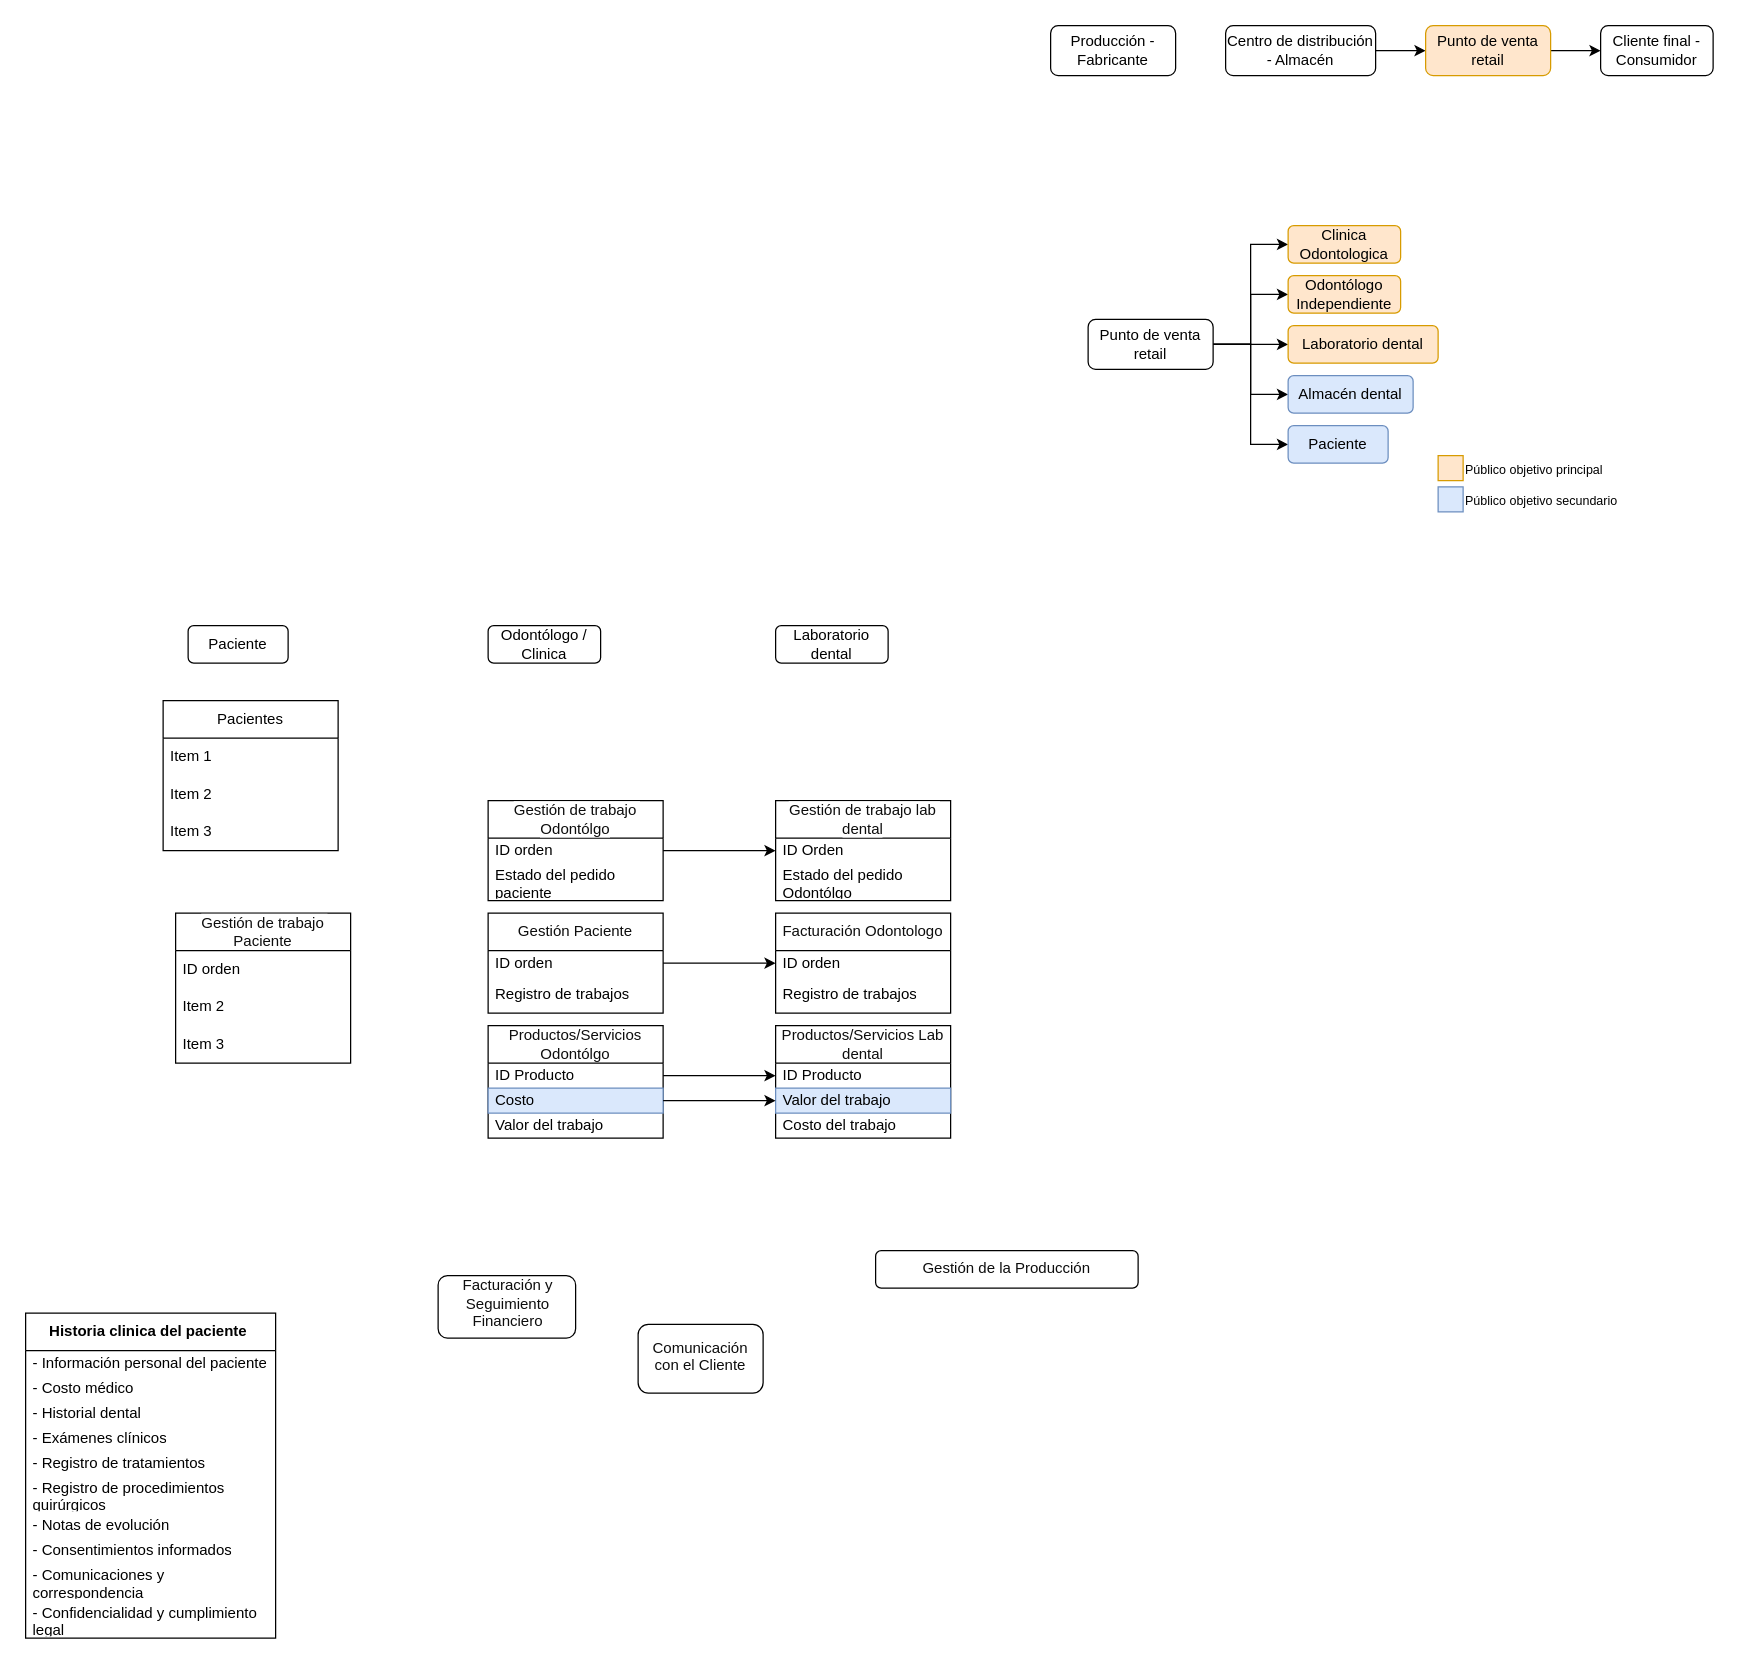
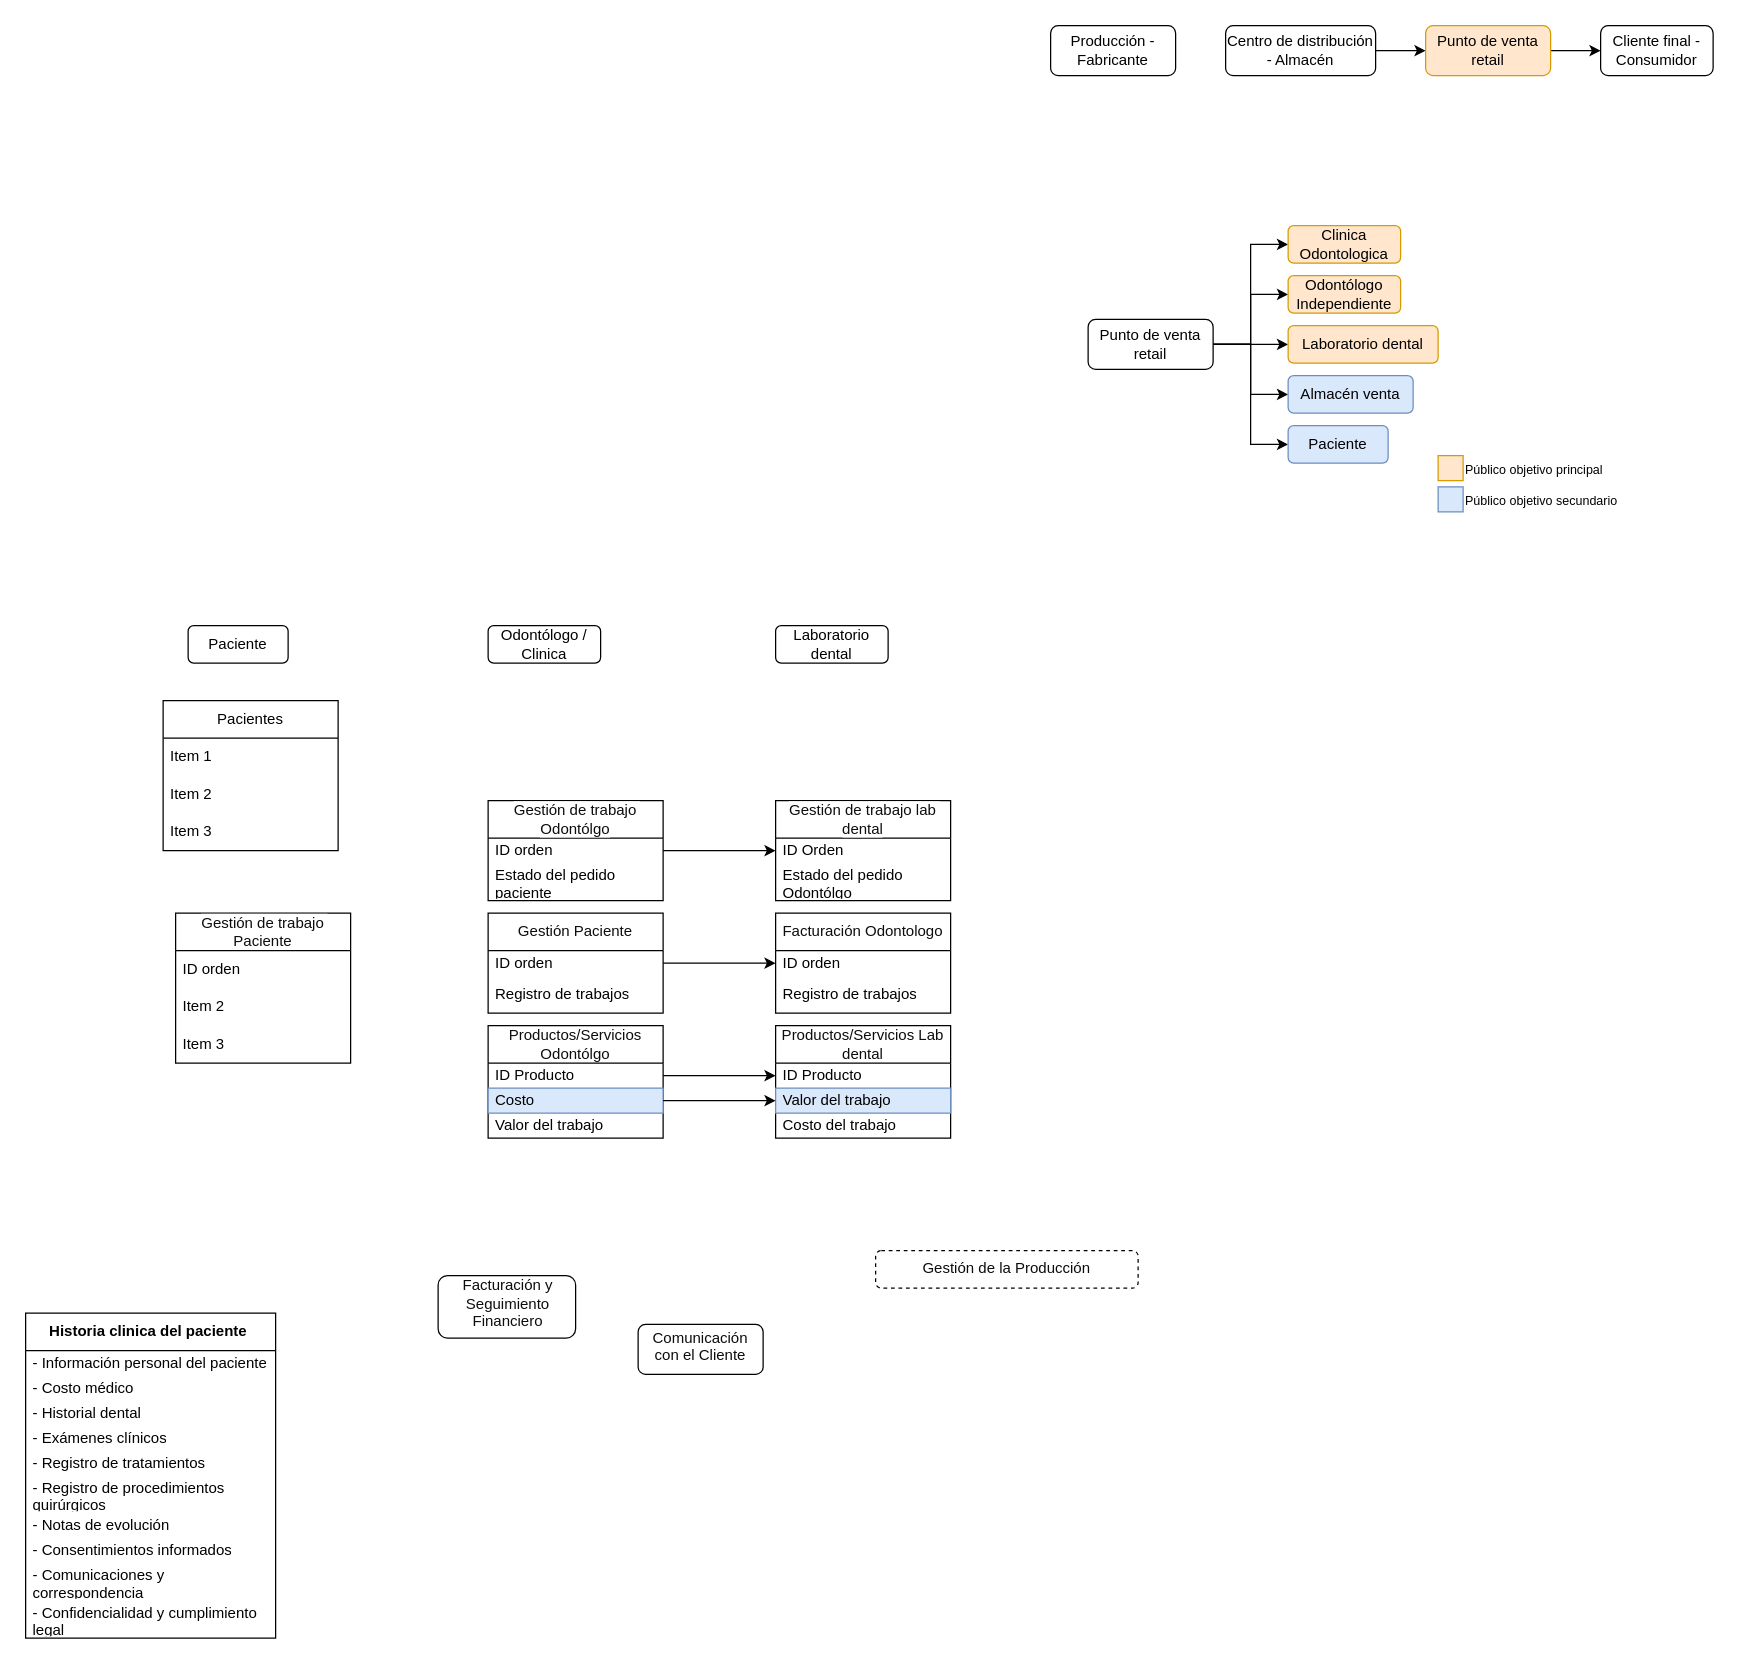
(1351, 394) -> (1351, 394)
(1007, 1269) -> (1007, 1269)
(701, 1359) -> (701, 1349)
